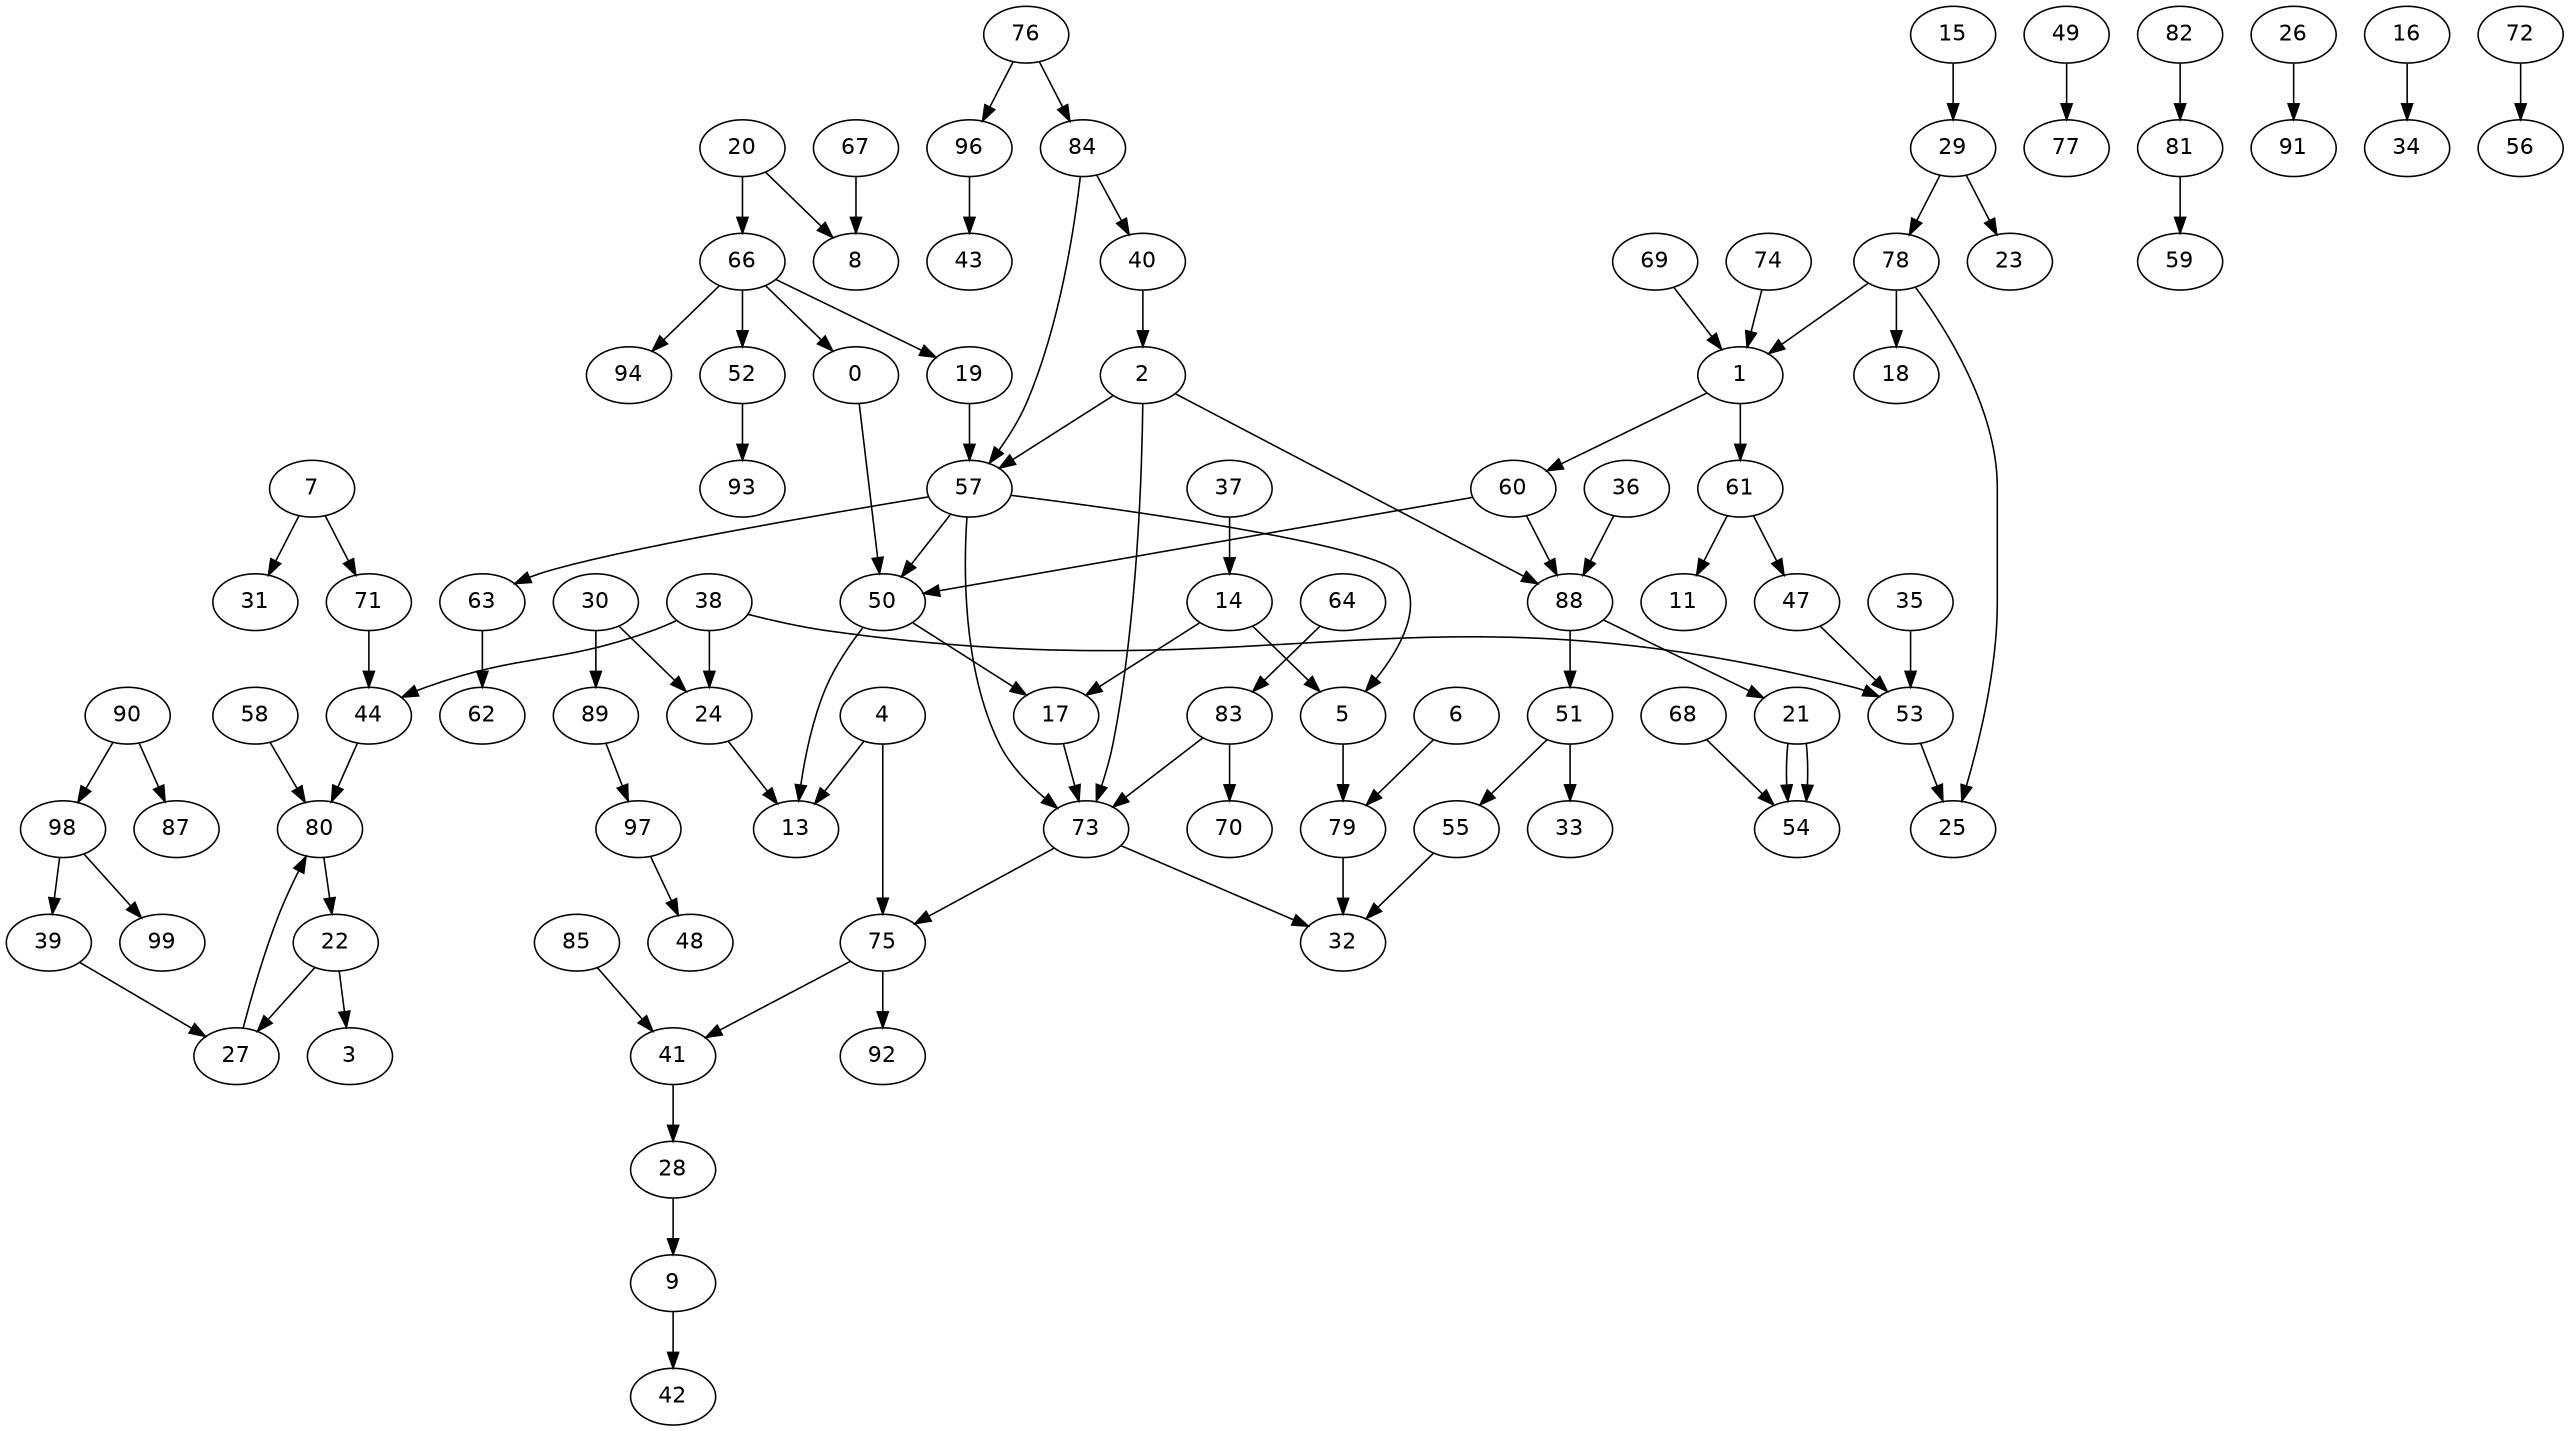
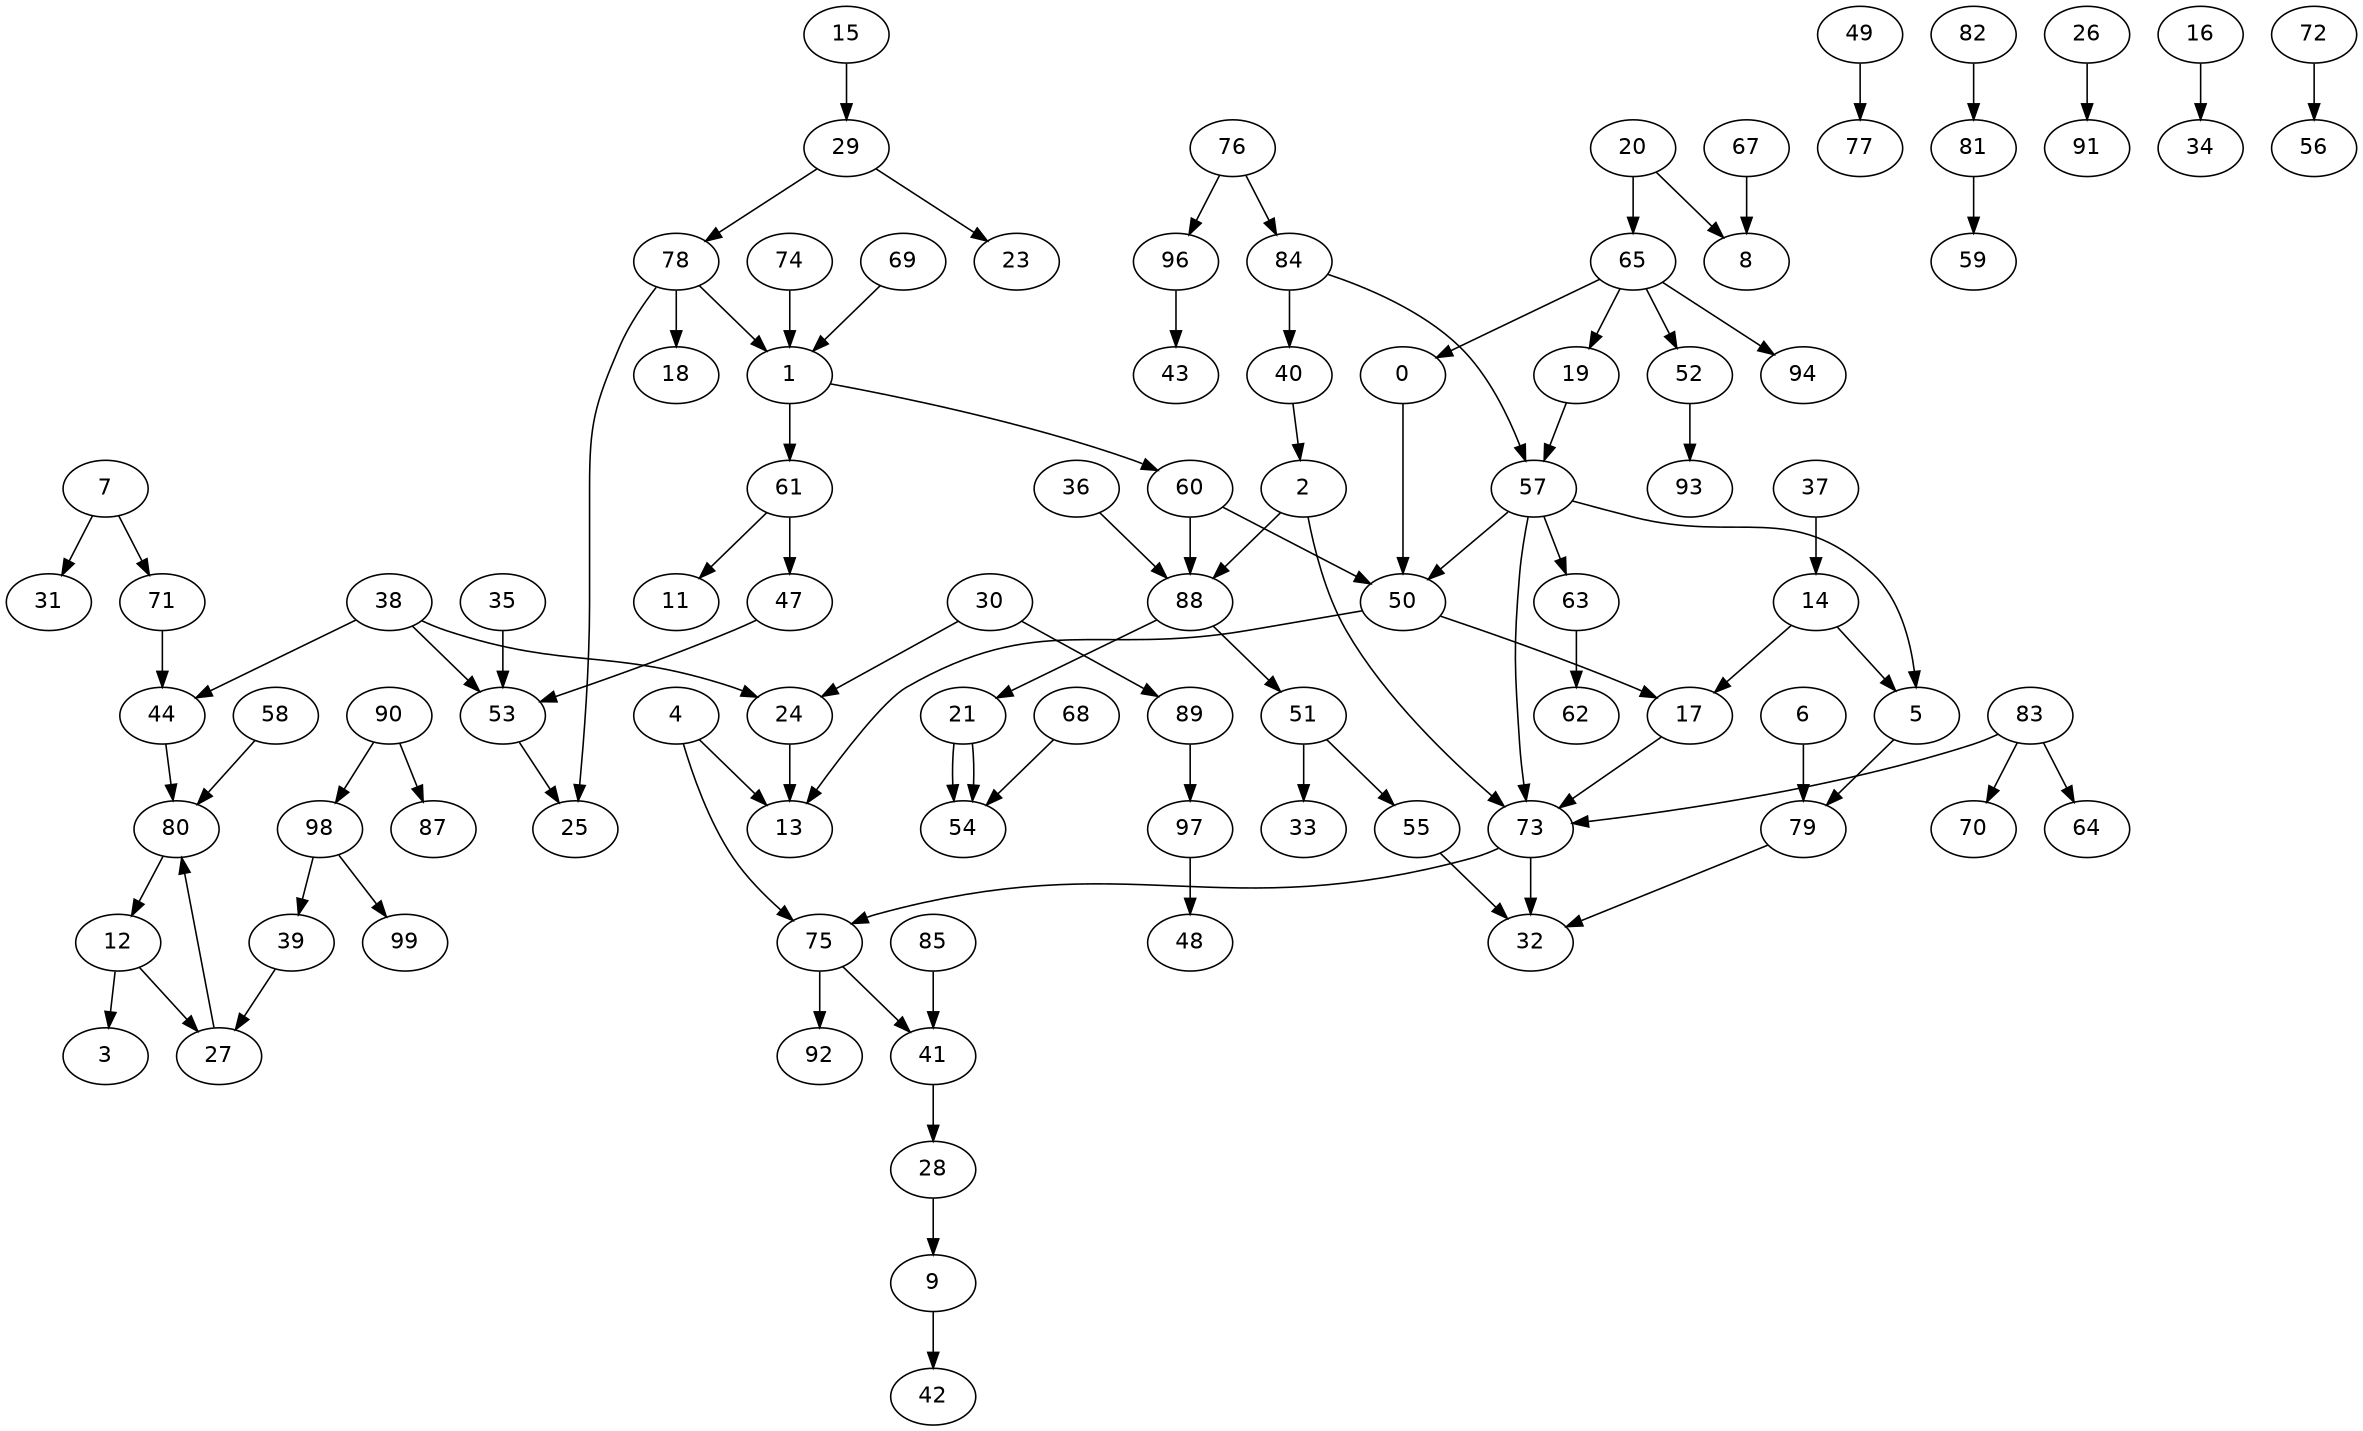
(742, 262) -> (1633, 262)
(1063, 428) -> none
(1278, 667) -> (2055, 765)
(336, 943) -> (118, 943)
